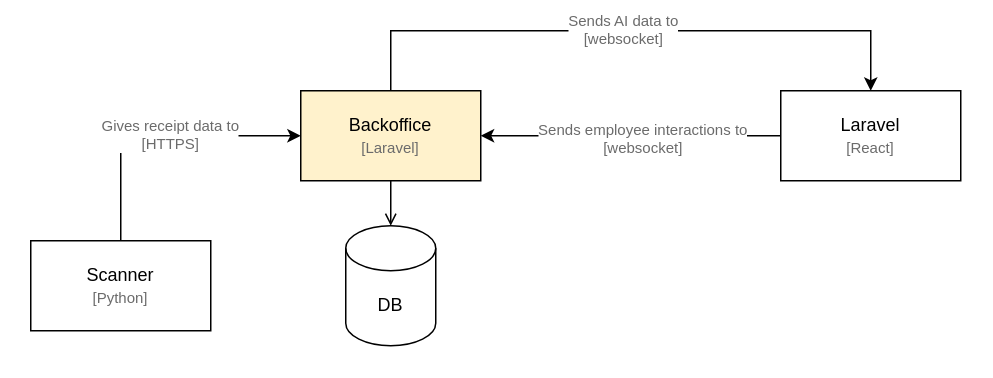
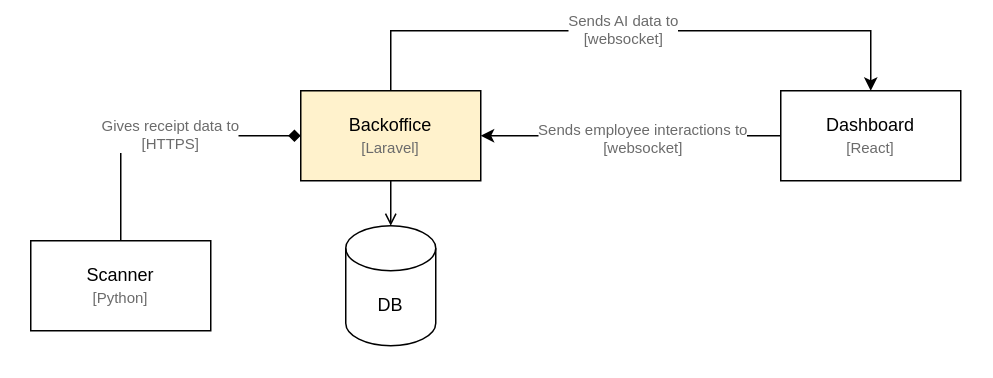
(289, 136) -> (288, 136)
(871, 136) -> (871, 136)
